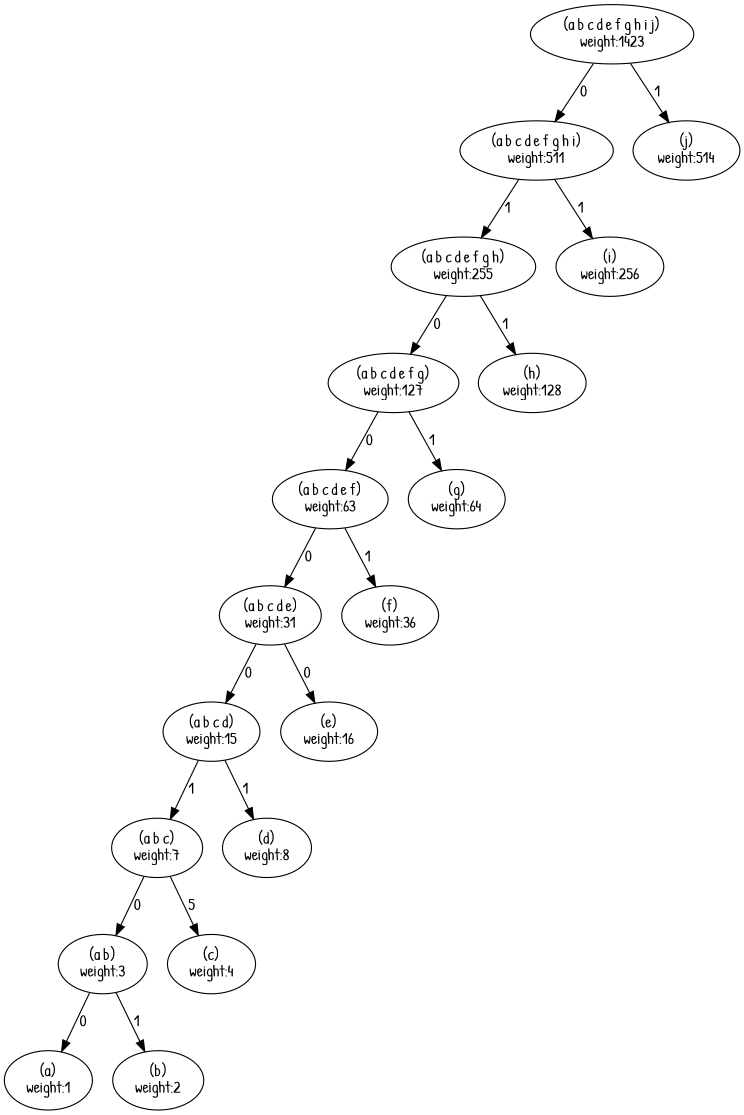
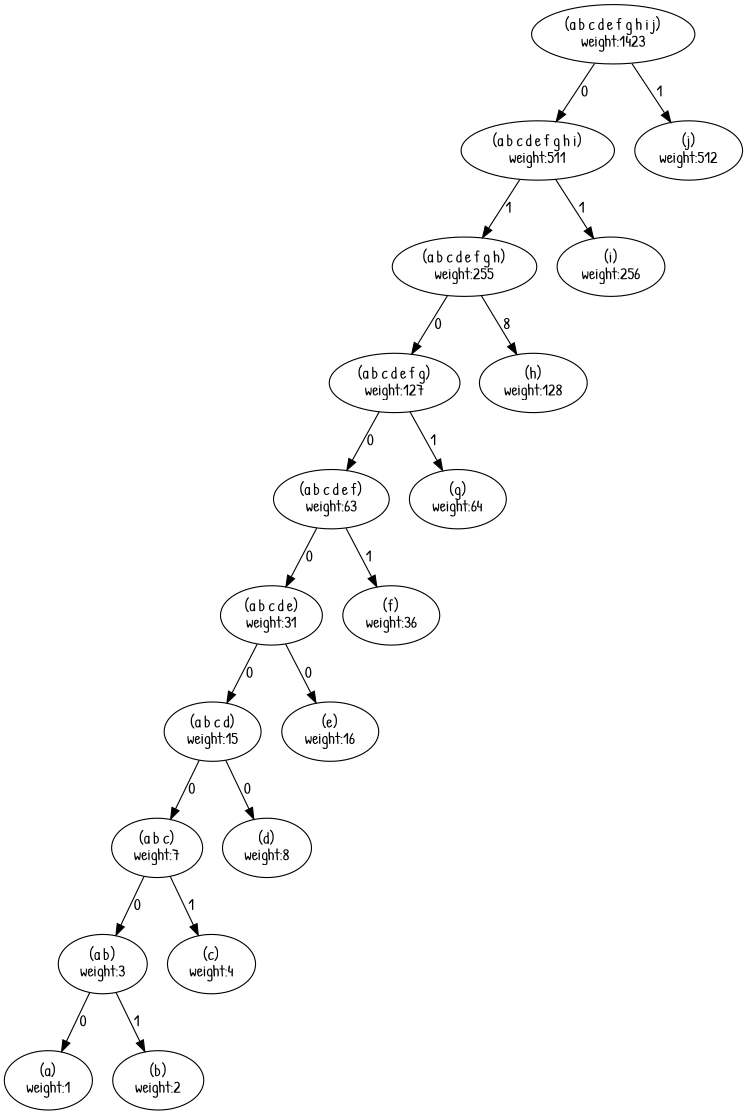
(686, 150) -> (689, 150)
(506, 325) -> (507, 325)
(192, 790) -> (192, 790)
(246, 790) -> (248, 790)
(192, 906) -> (192, 906)
